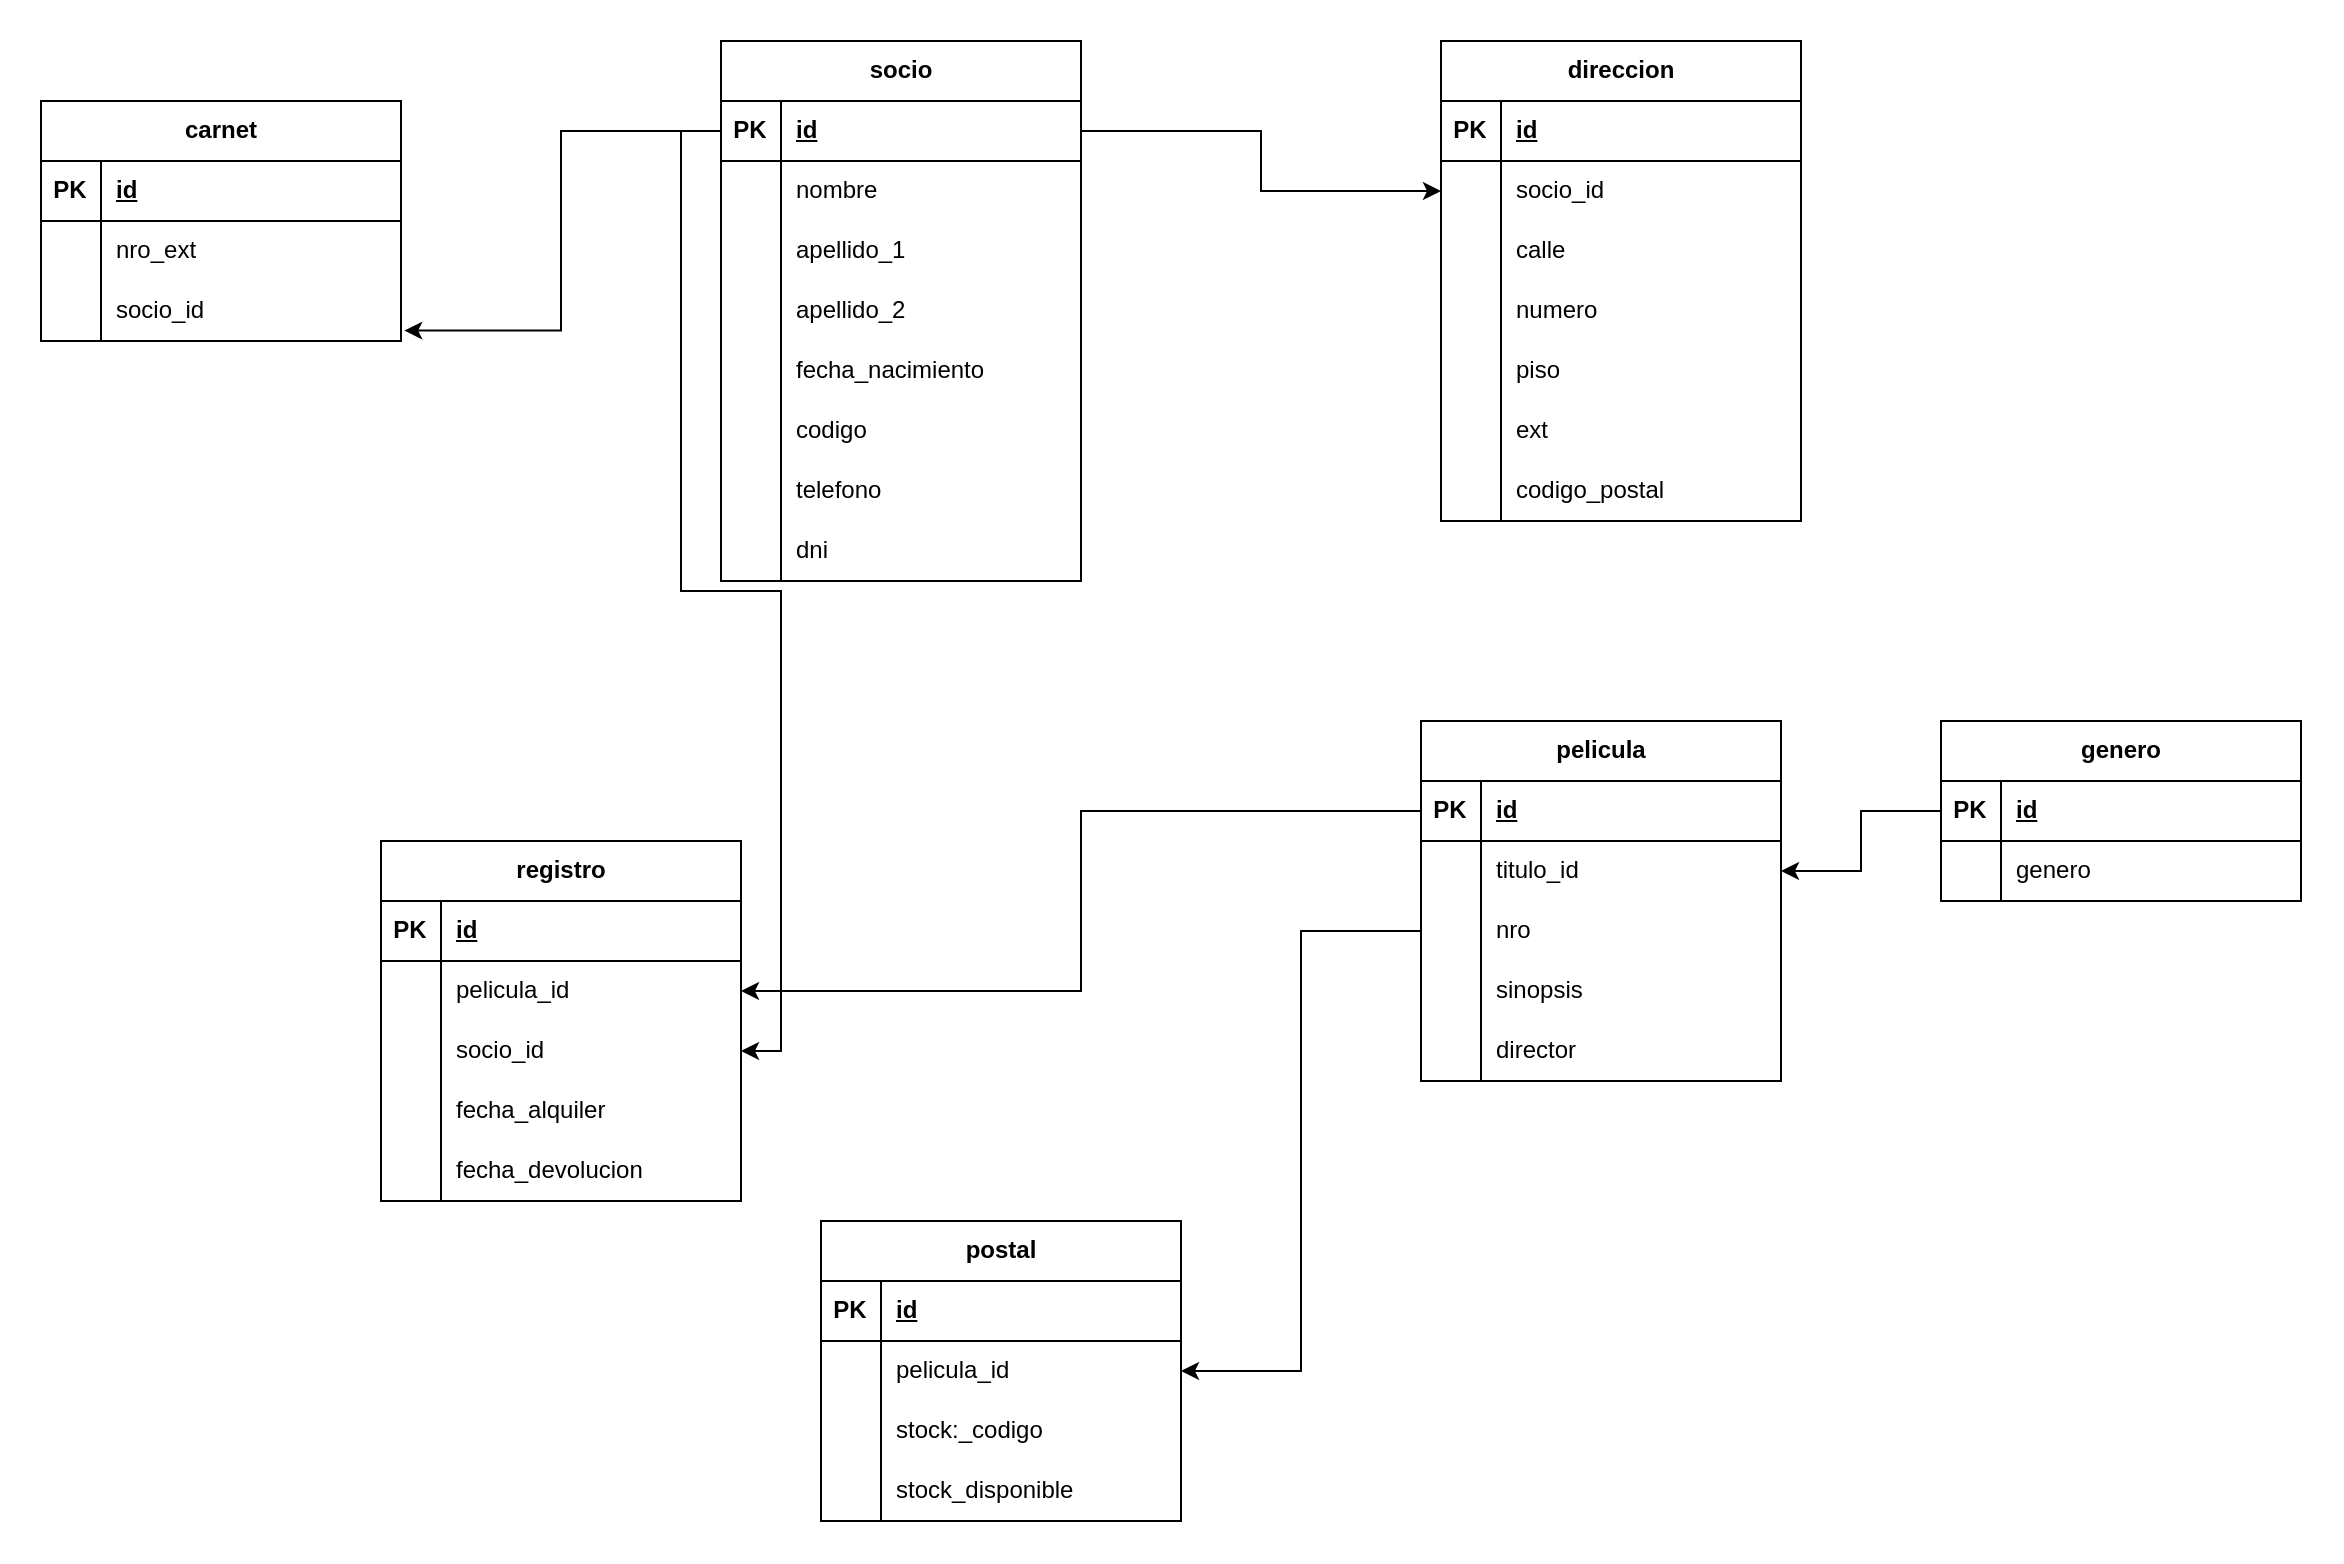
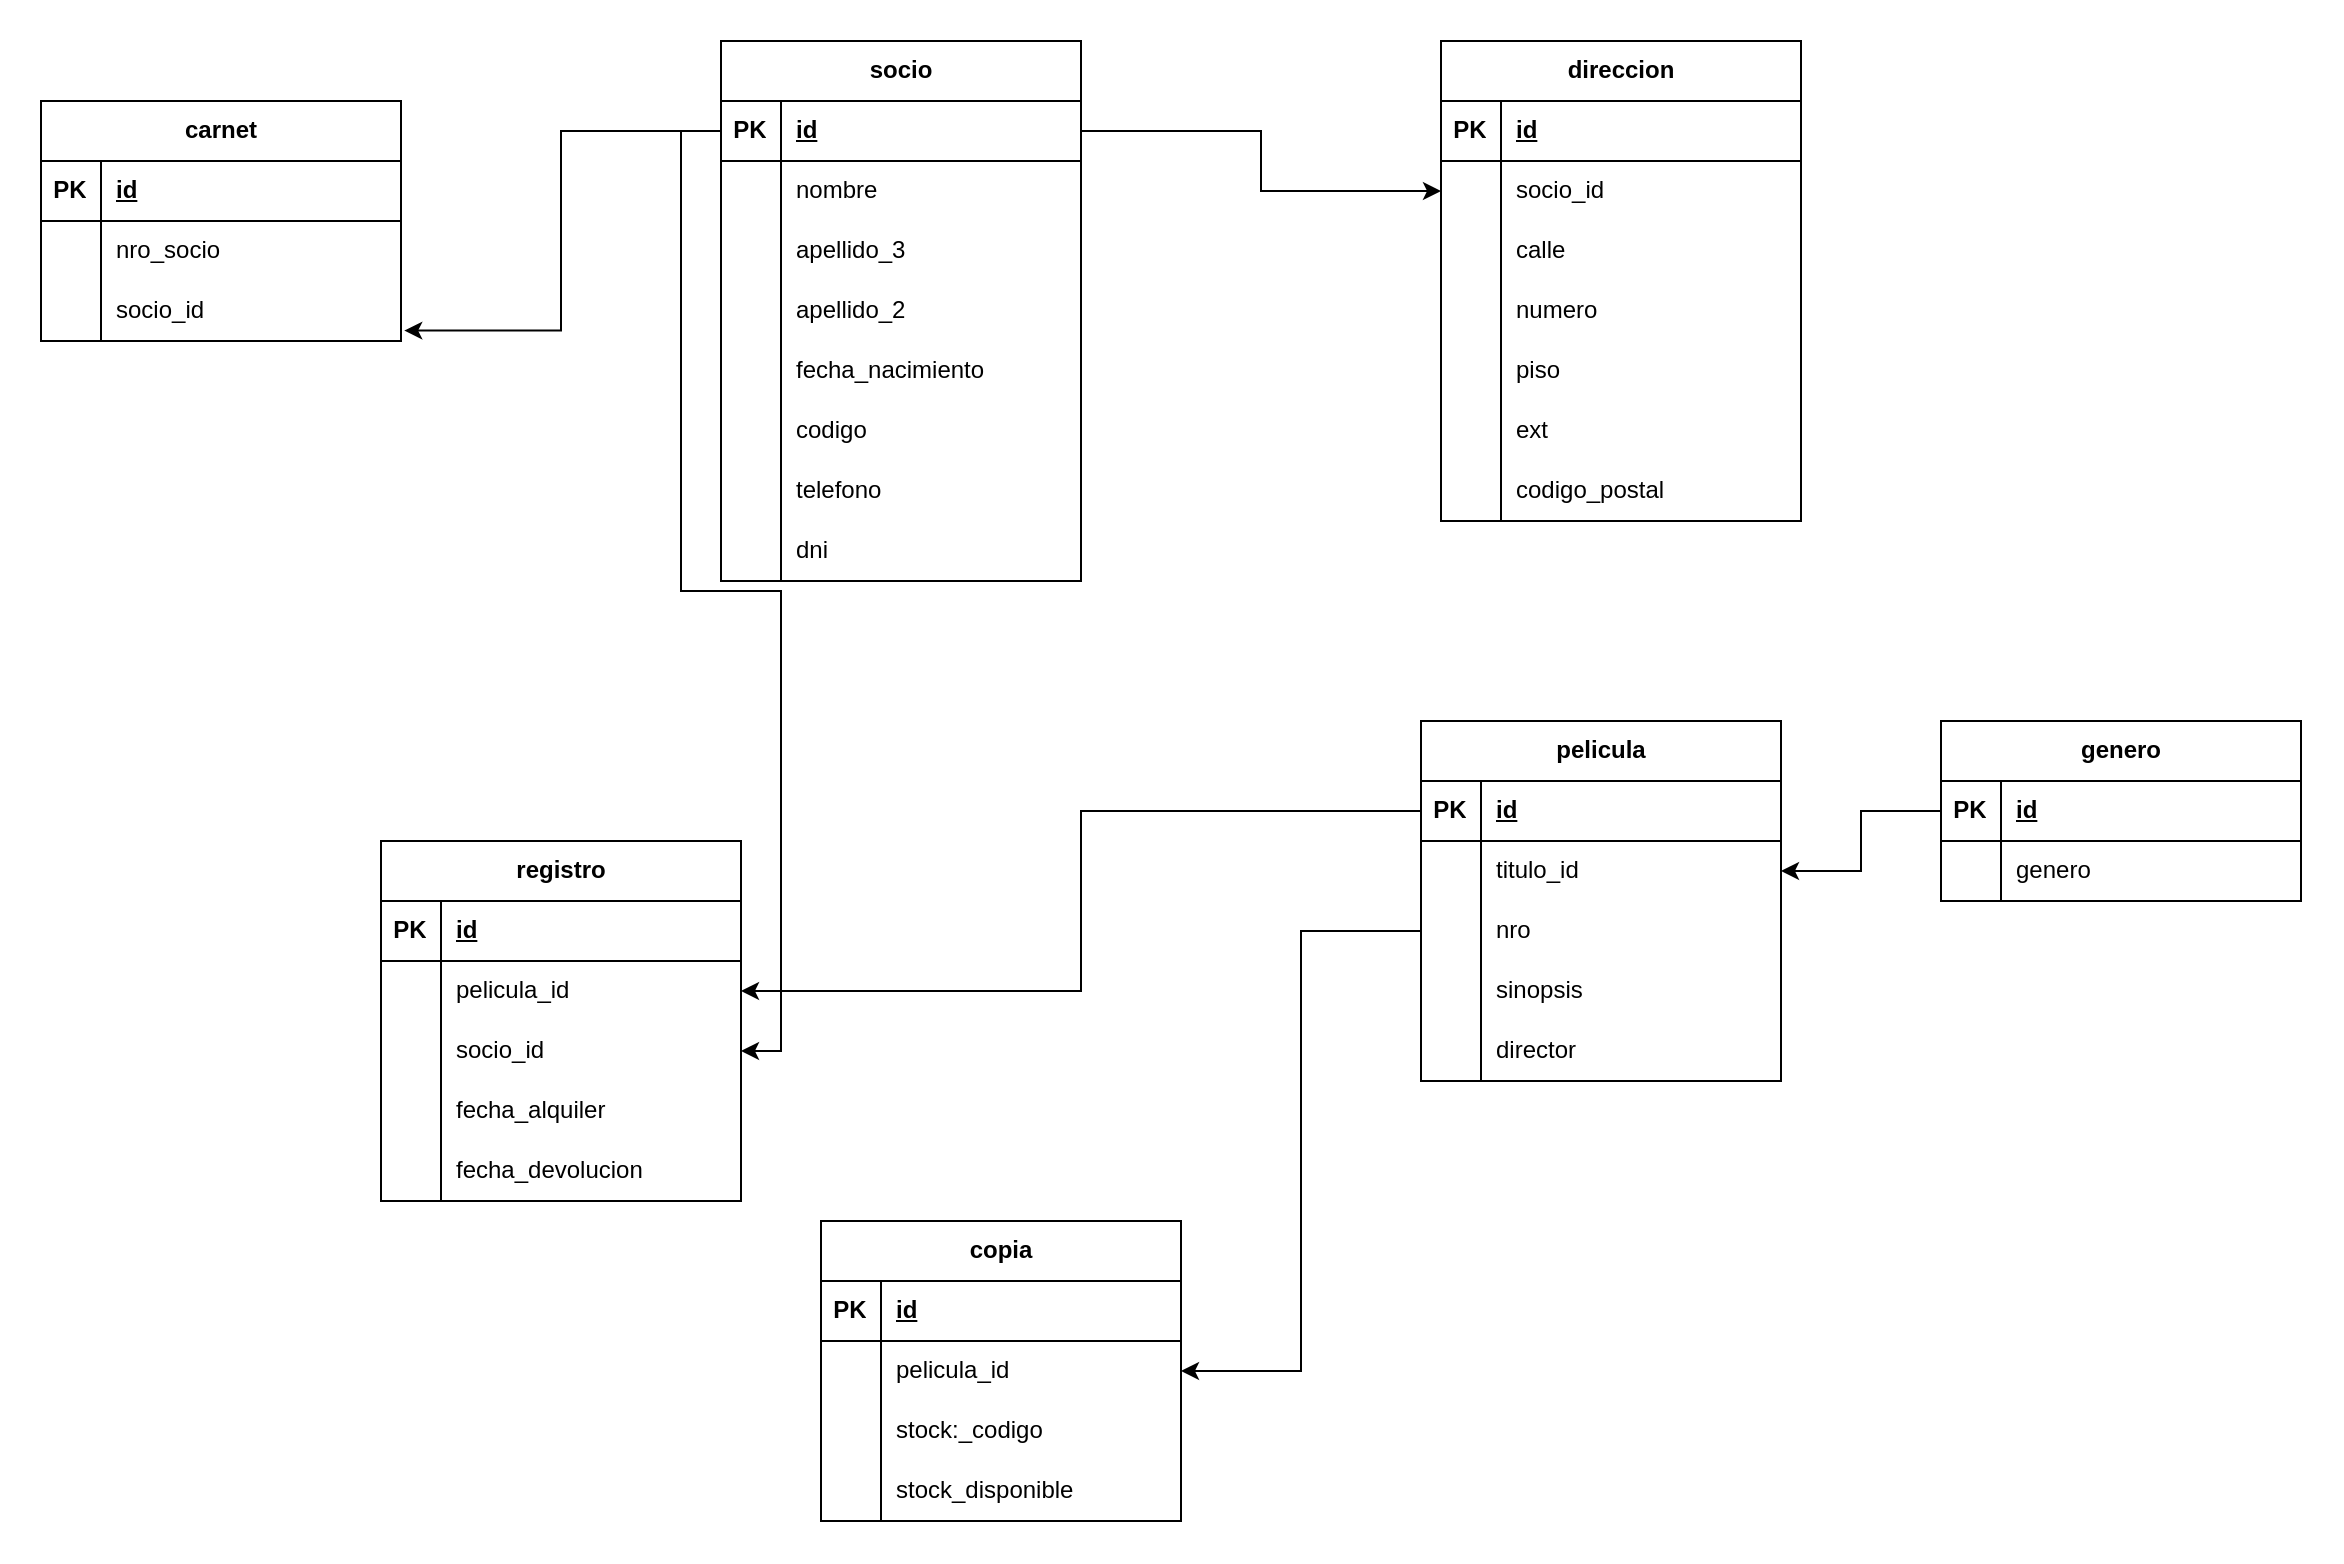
(164, 251) -> (174, 251)
(855, 251) -> (855, 251)
(1002, 1251) -> (1002, 1251)
